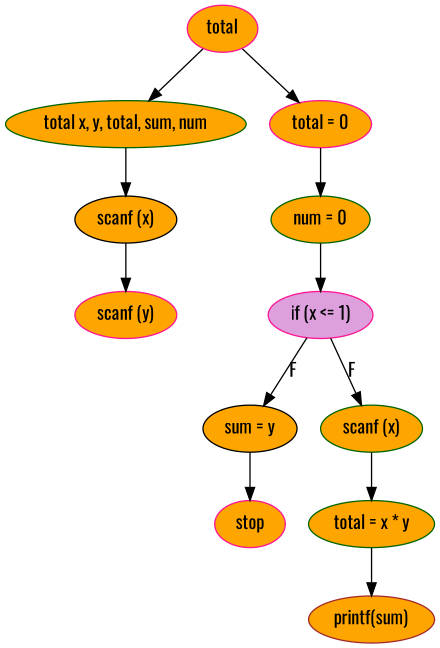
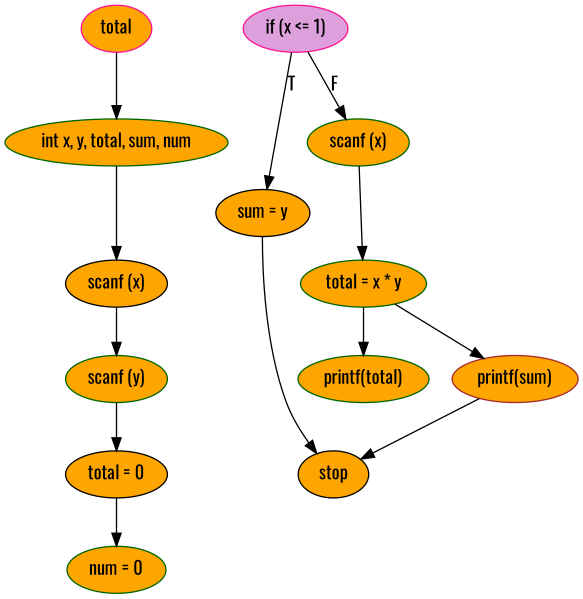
(266, 71) -> (117, 420)
(126, 124) -> (117, 142)
(321, 124) -> (117, 474)
(321, 261) -> none
(126, 315) -> (117, 379)
(293, 372) -> (292, 86)
none -> (364, 379)
none -> (426, 426)
(250, 524) -> (333, 474)
